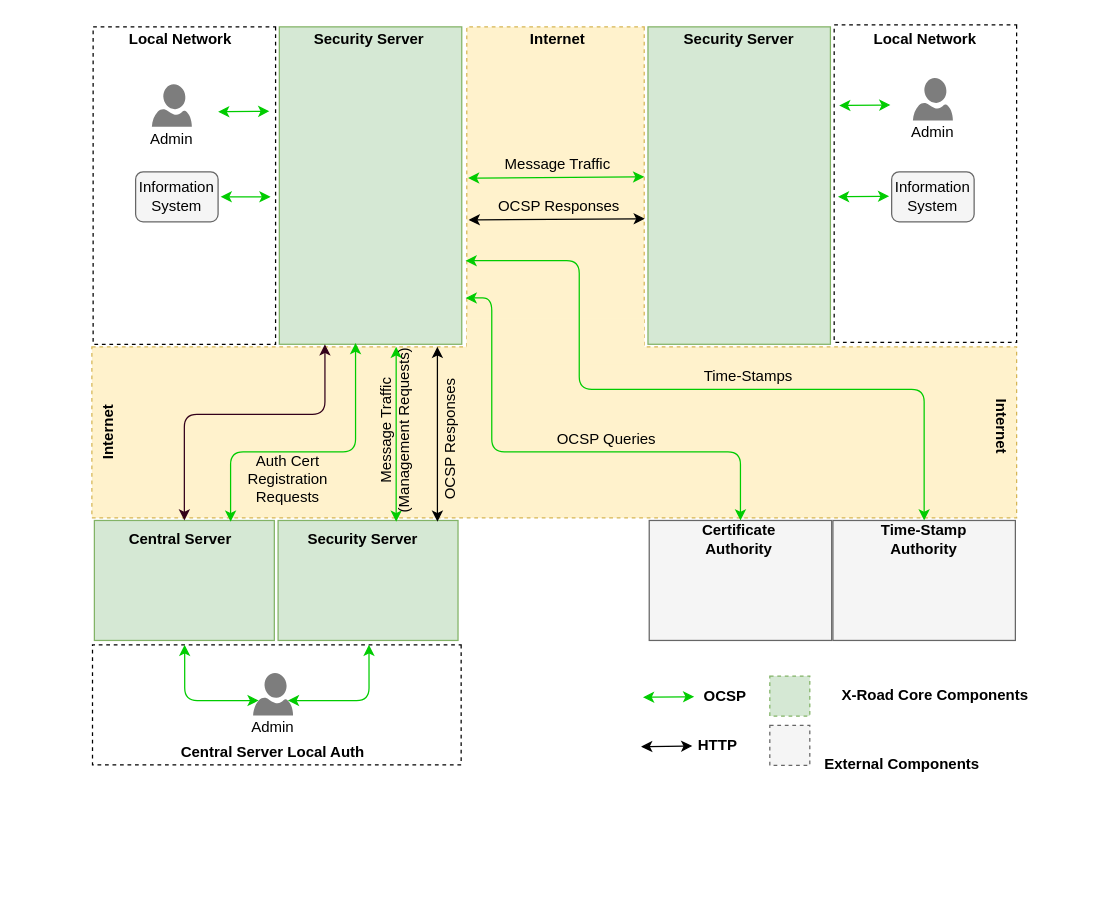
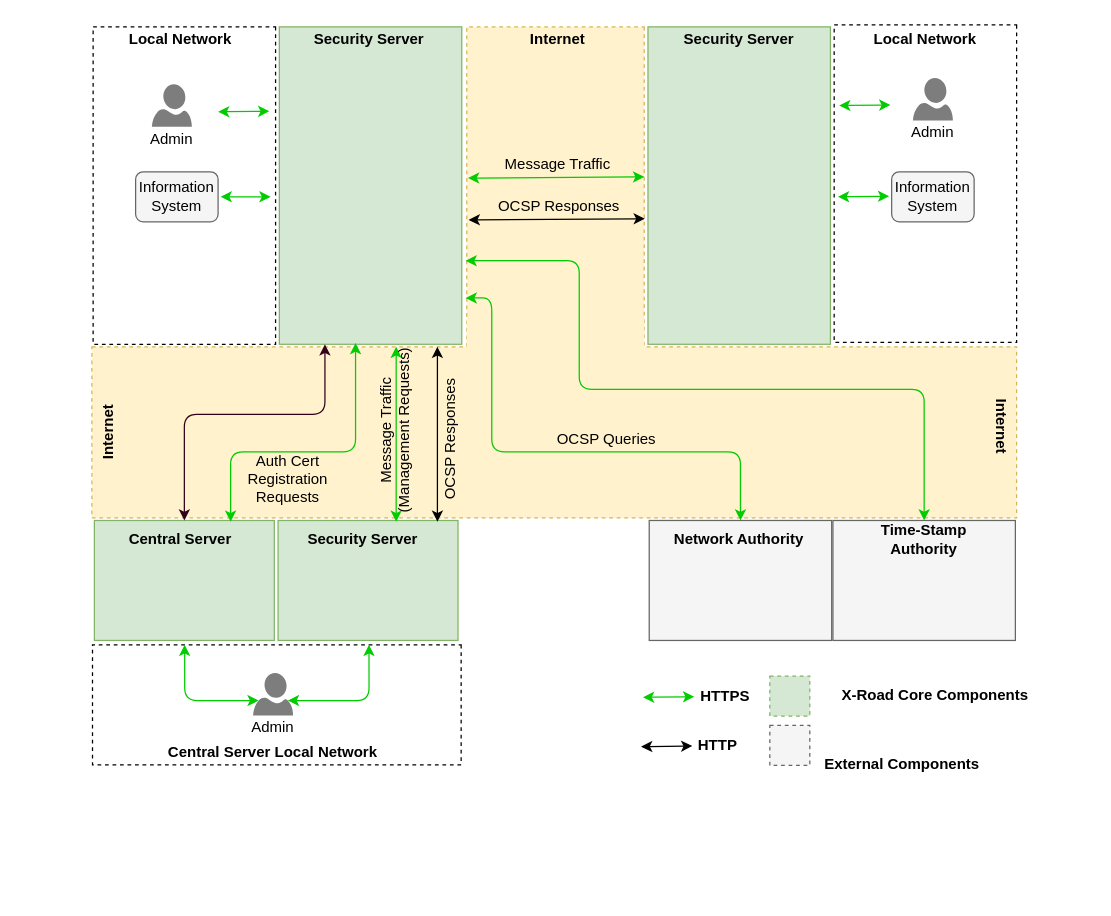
(749, 377) -> none
(739, 539) -> (739, 539)
(726, 697) -> (726, 697)
(273, 753) -> (273, 753)
